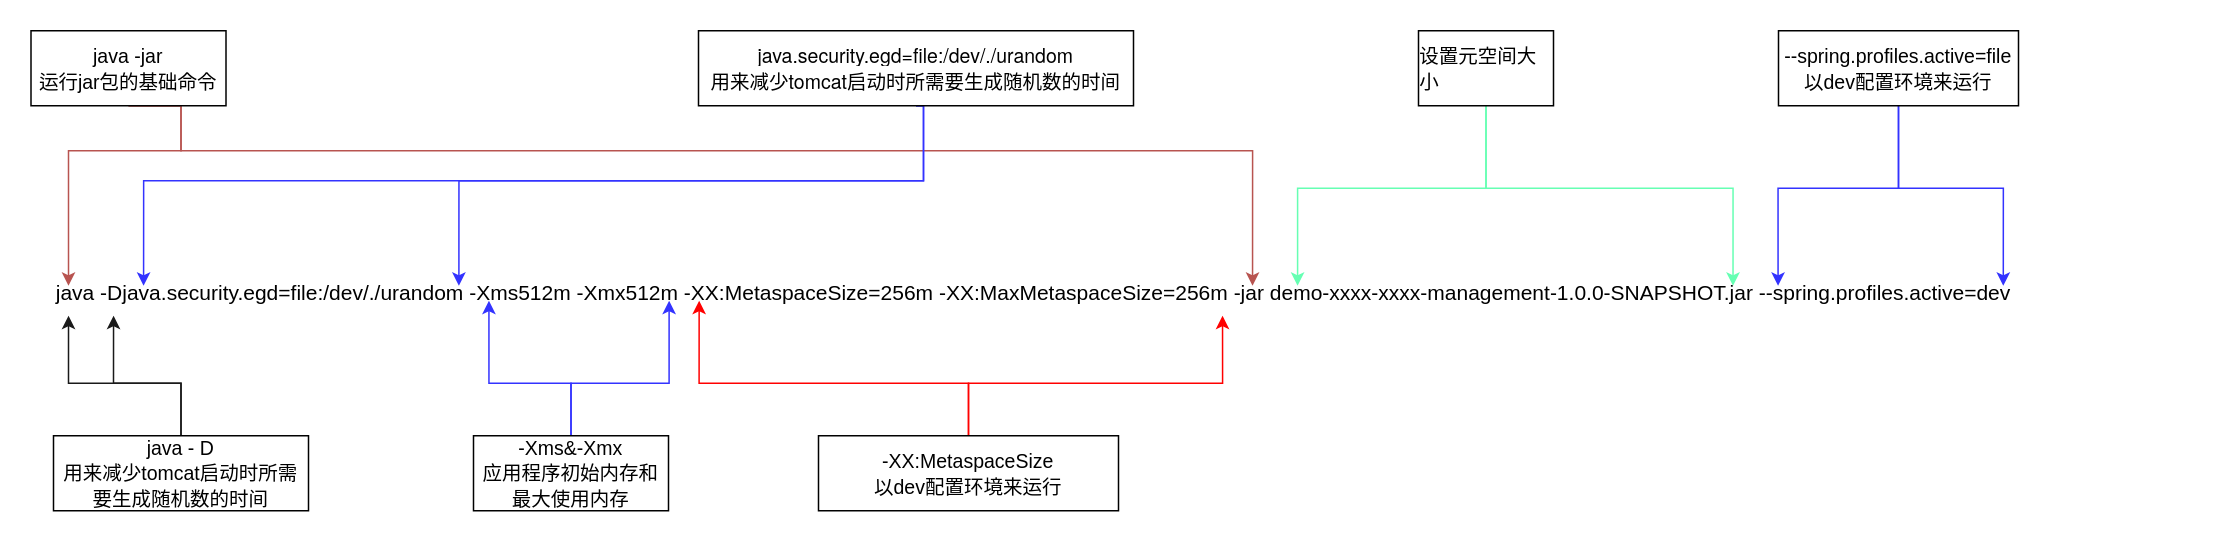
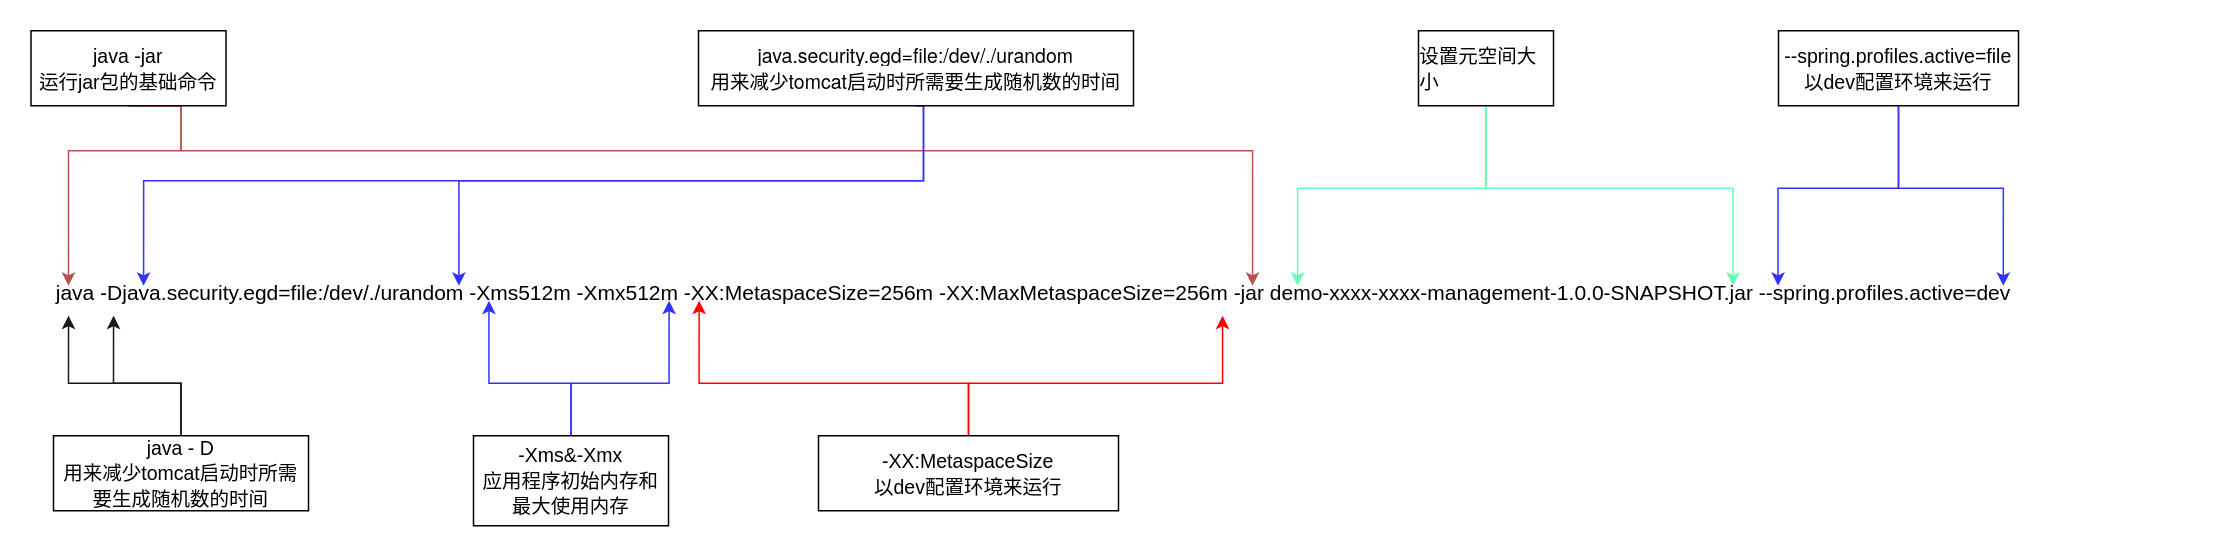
(571, 473) -> (571, 481)
